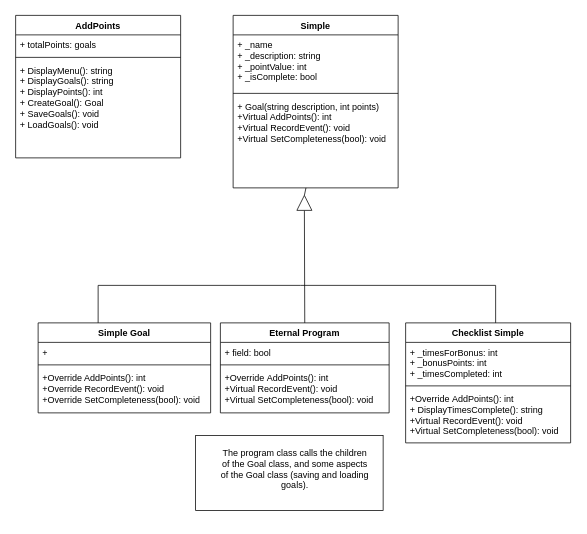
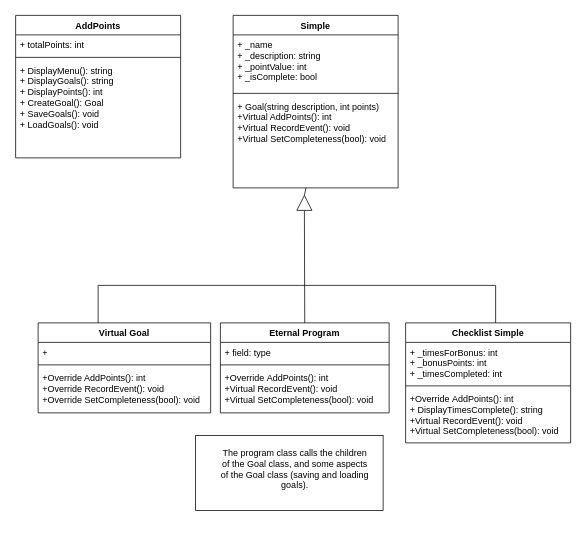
(63, 46) -> (58, 46)
(124, 334) -> (124, 334)
(250, 353) -> (252, 353)
